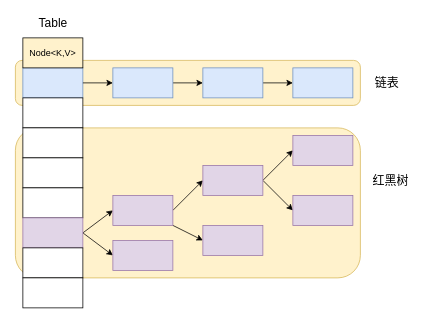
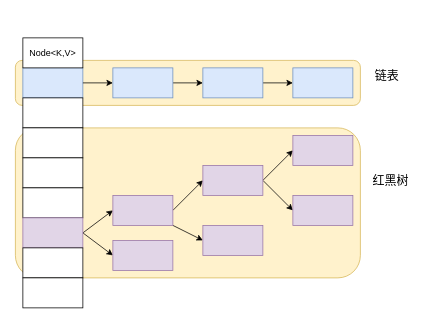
(53, 23) -> none
(53, 53) -> (53, 53)
(387, 83) -> (387, 75)
